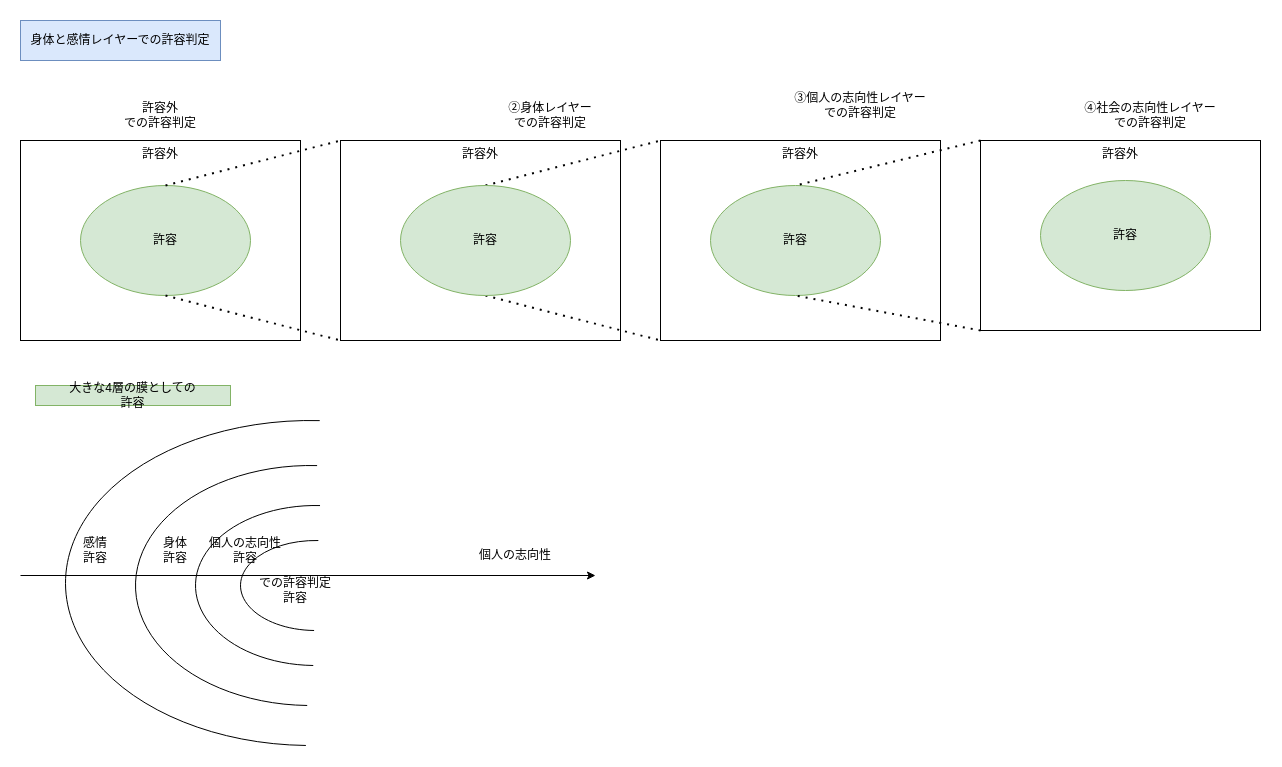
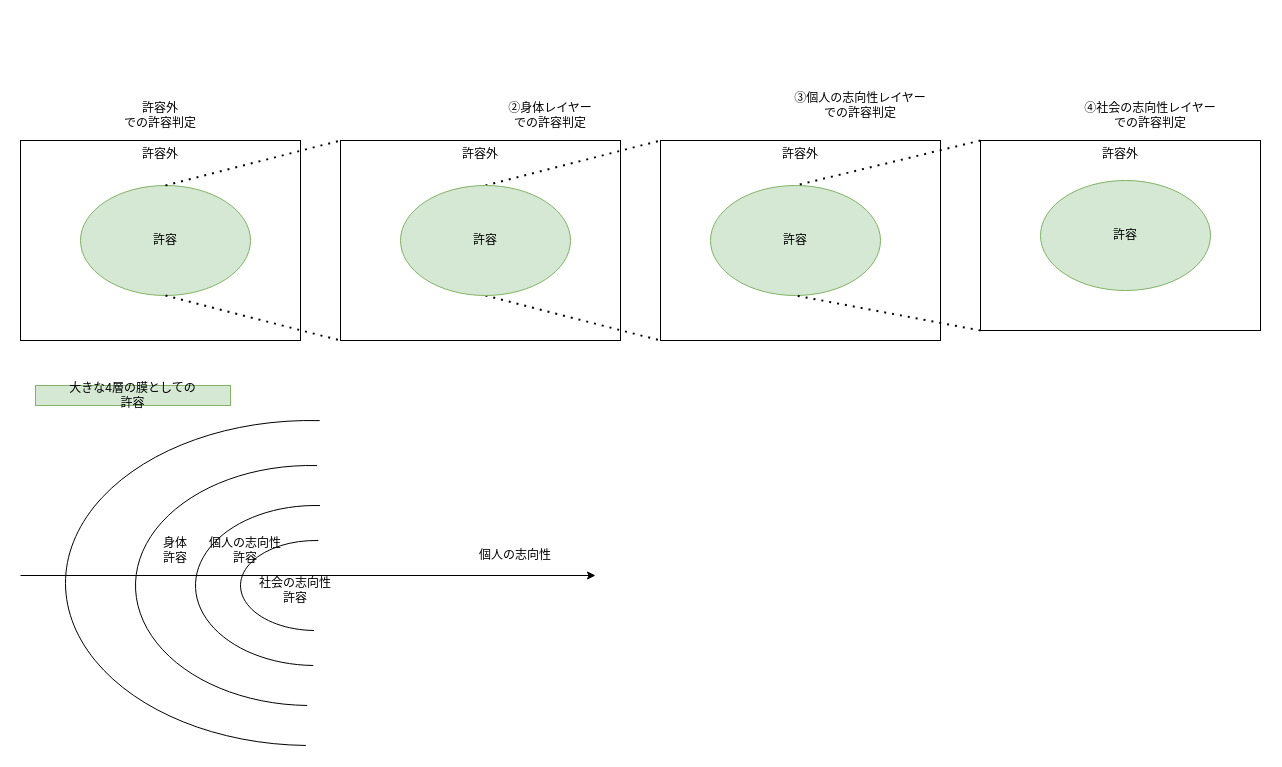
(121, 41) -> none
(96, 551) -> none
(296, 591) -> (296, 591)
